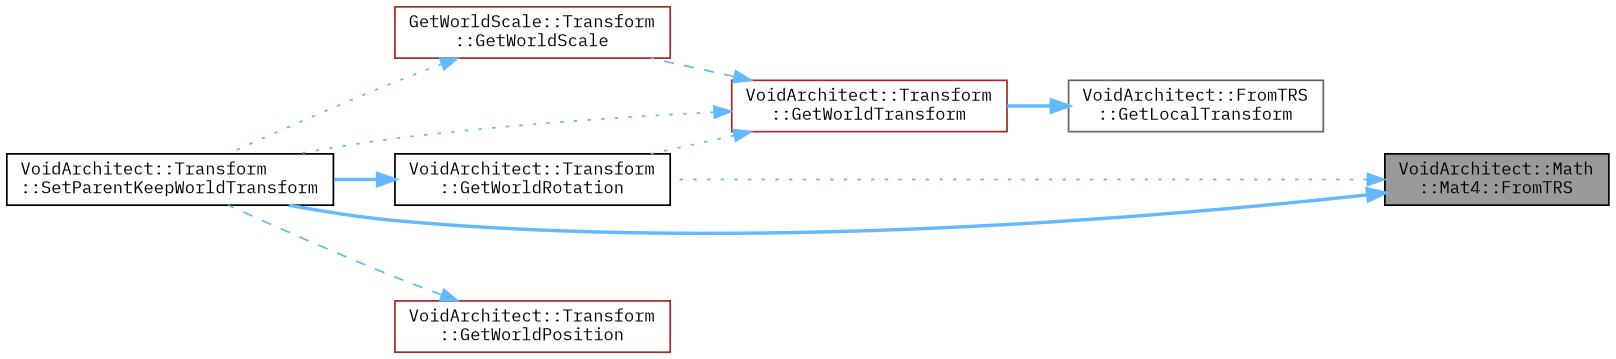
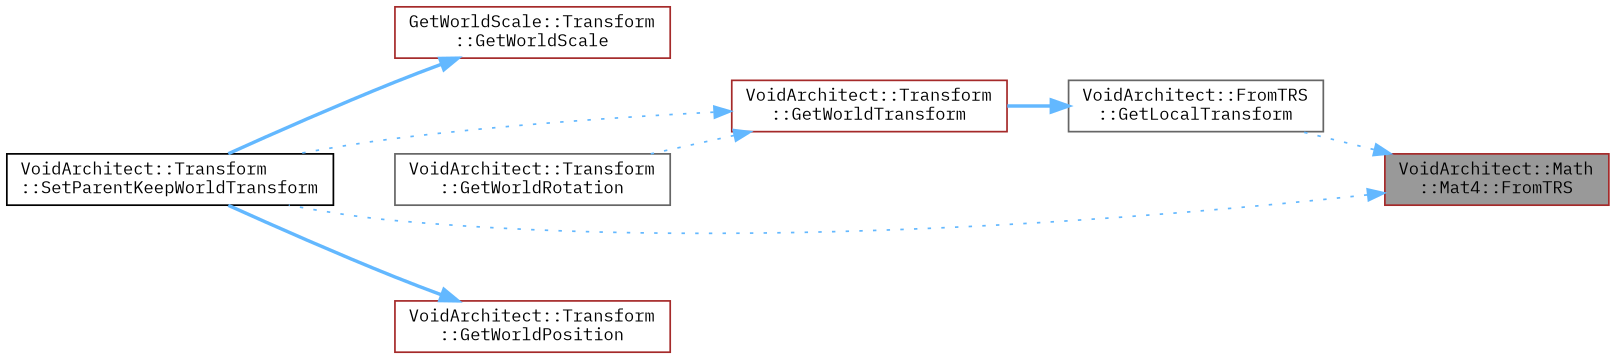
(692, 67) -> none
(334, 107) -> (334, 107)
(356, 180) -> none
(533, 180) -> (533, 180)
(1019, 180) -> (1338, 141)
(1497, 180) -> (1497, 180)
(828, 232) -> (828, 232)
(334, 252) -> (334, 252)
